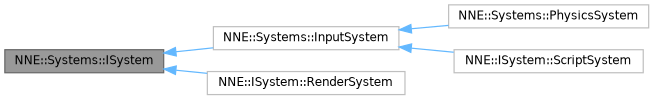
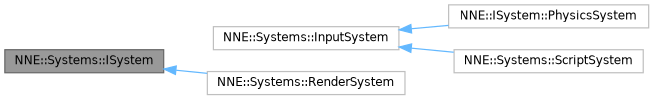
(549, 16) -> (549, 16)
(195, 50) -> none
(549, 61) -> (549, 61)
(306, 83) -> (306, 83)
